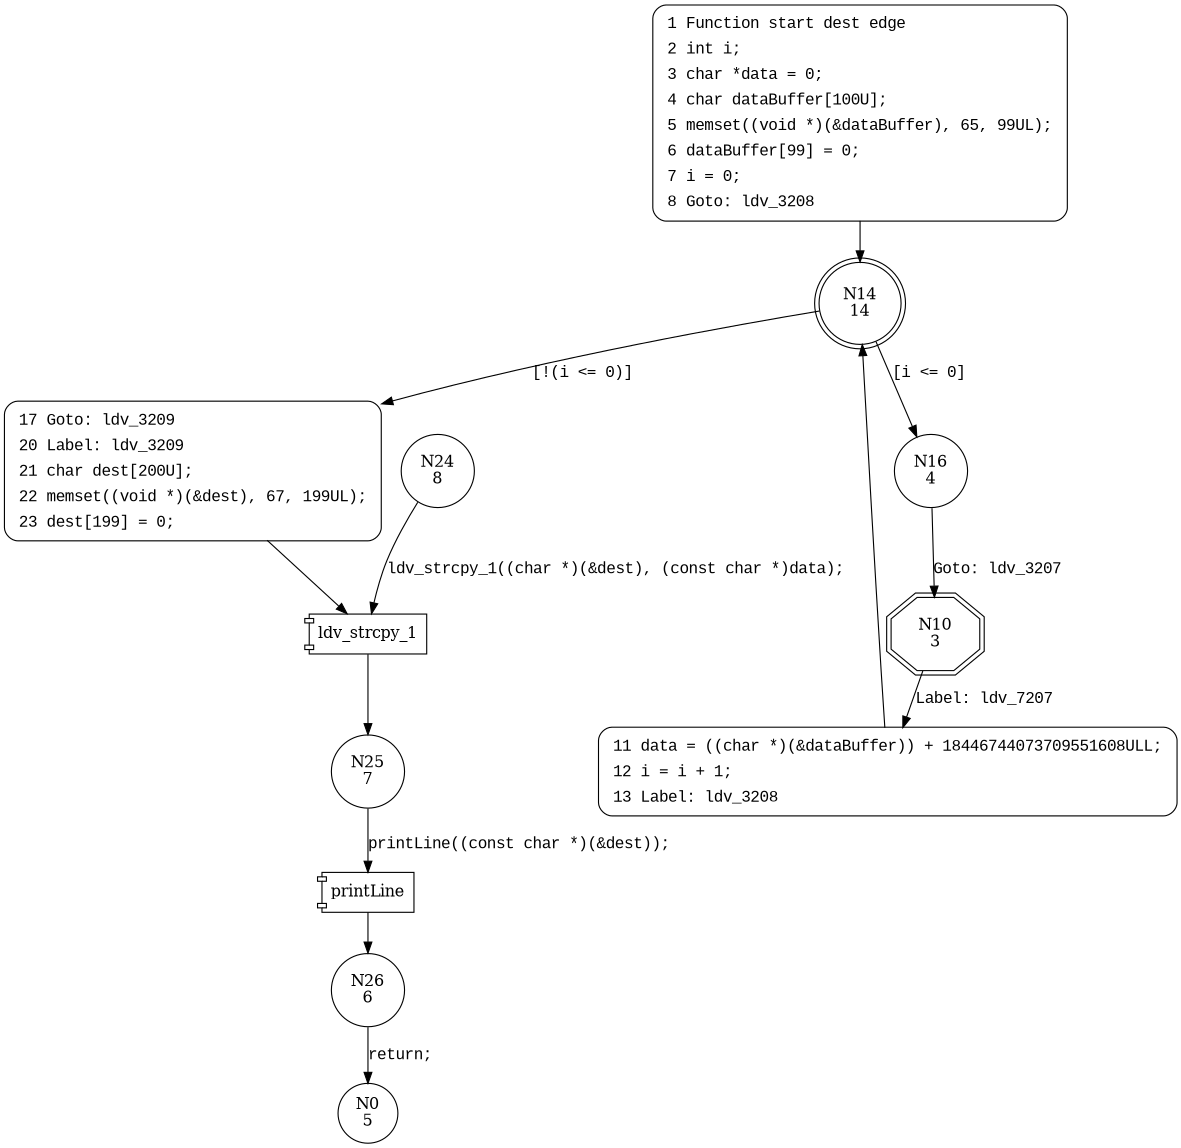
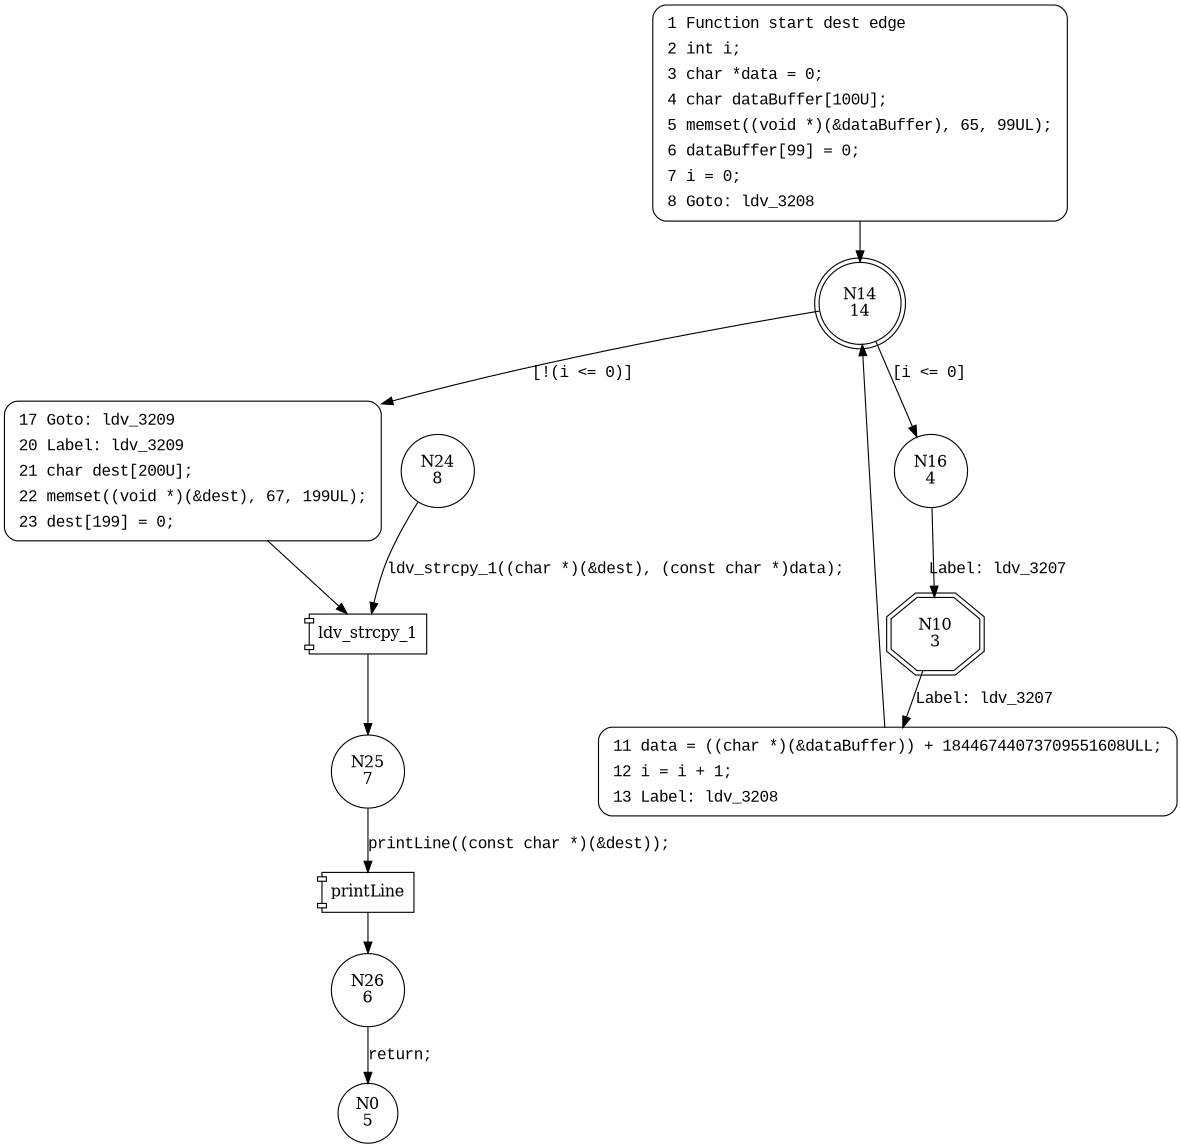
(998, 569) -> (998, 569)
(984, 699) -> (984, 699)
